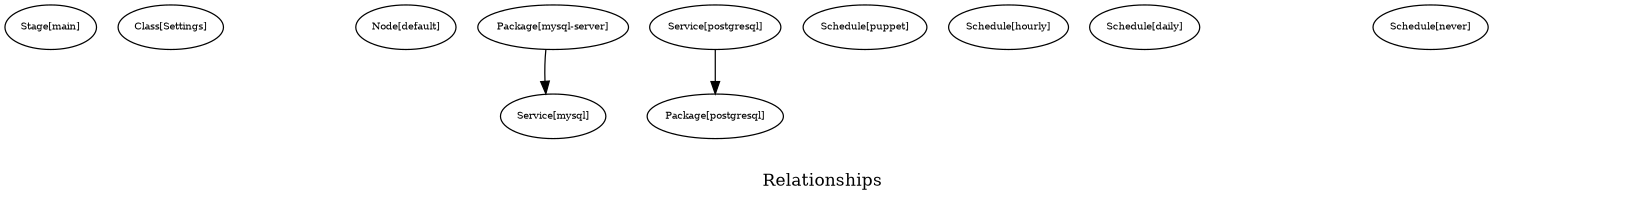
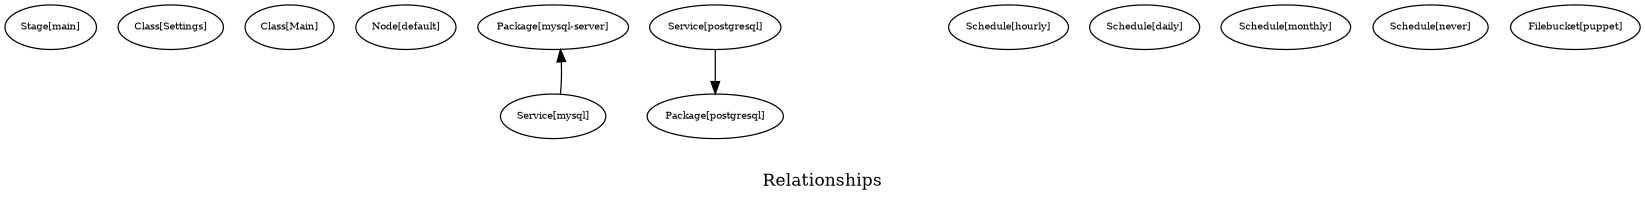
none -> (290, 27)
(865, 27) -> none
none -> (1286, 27)
none -> (1575, 27)
(545, 65) -> (561, 78)
